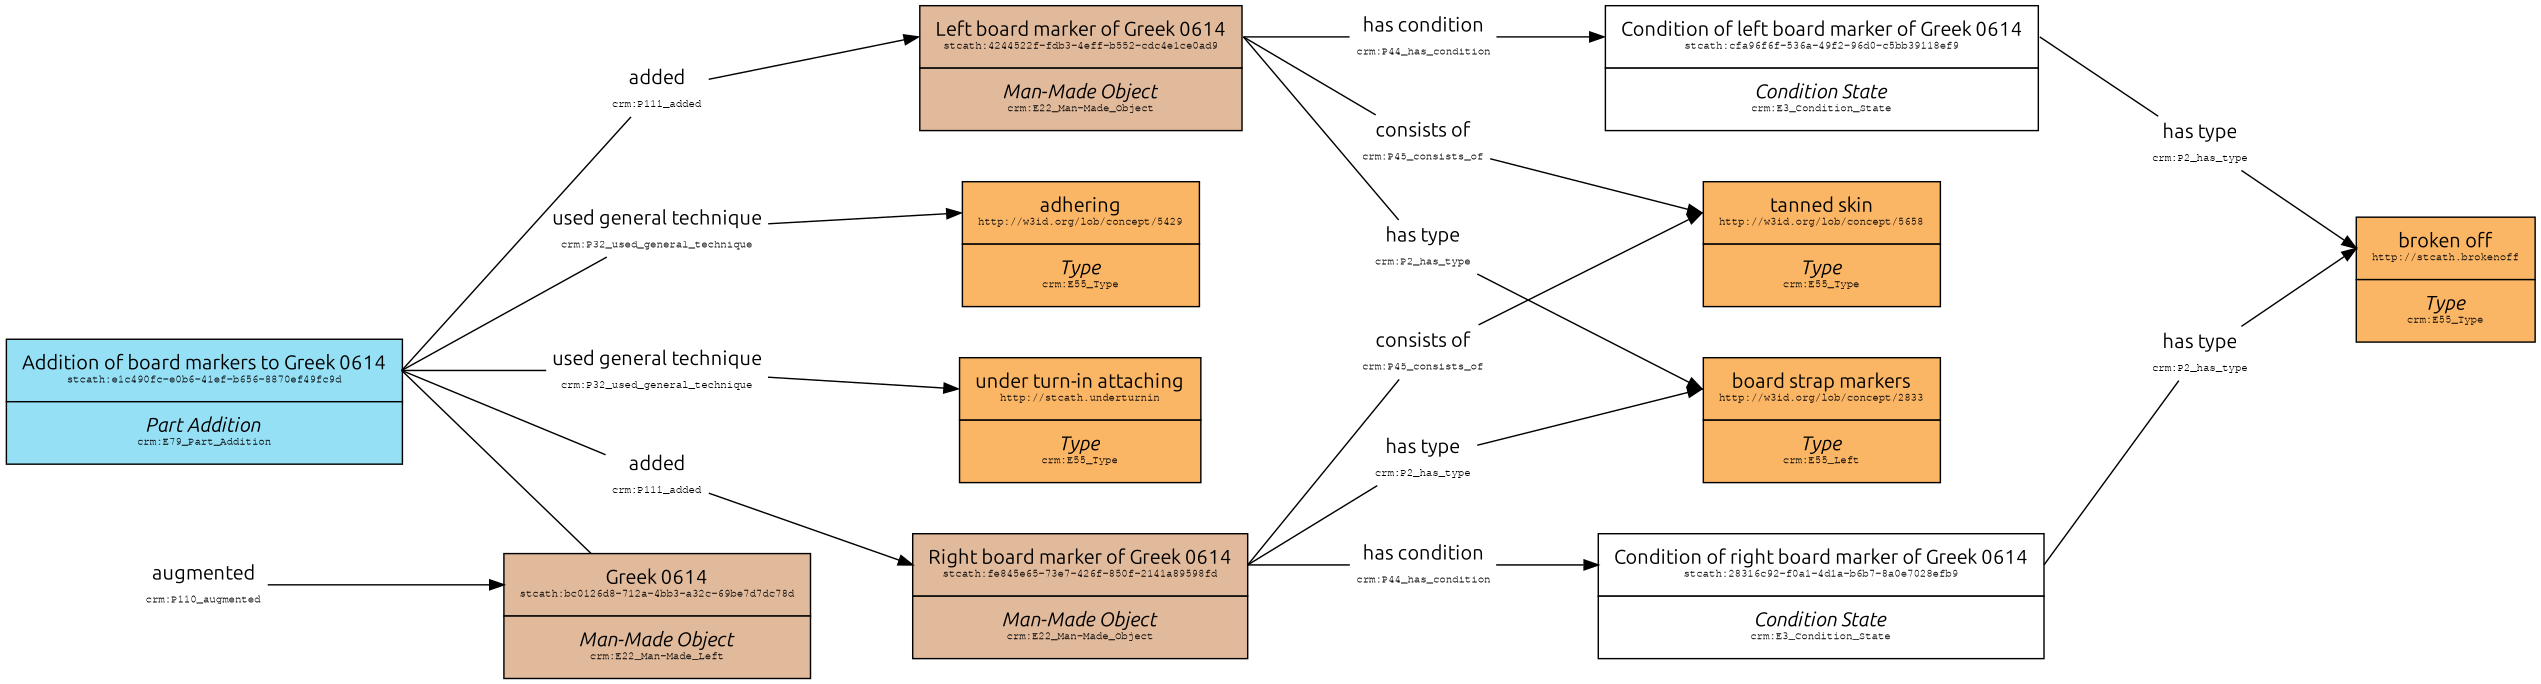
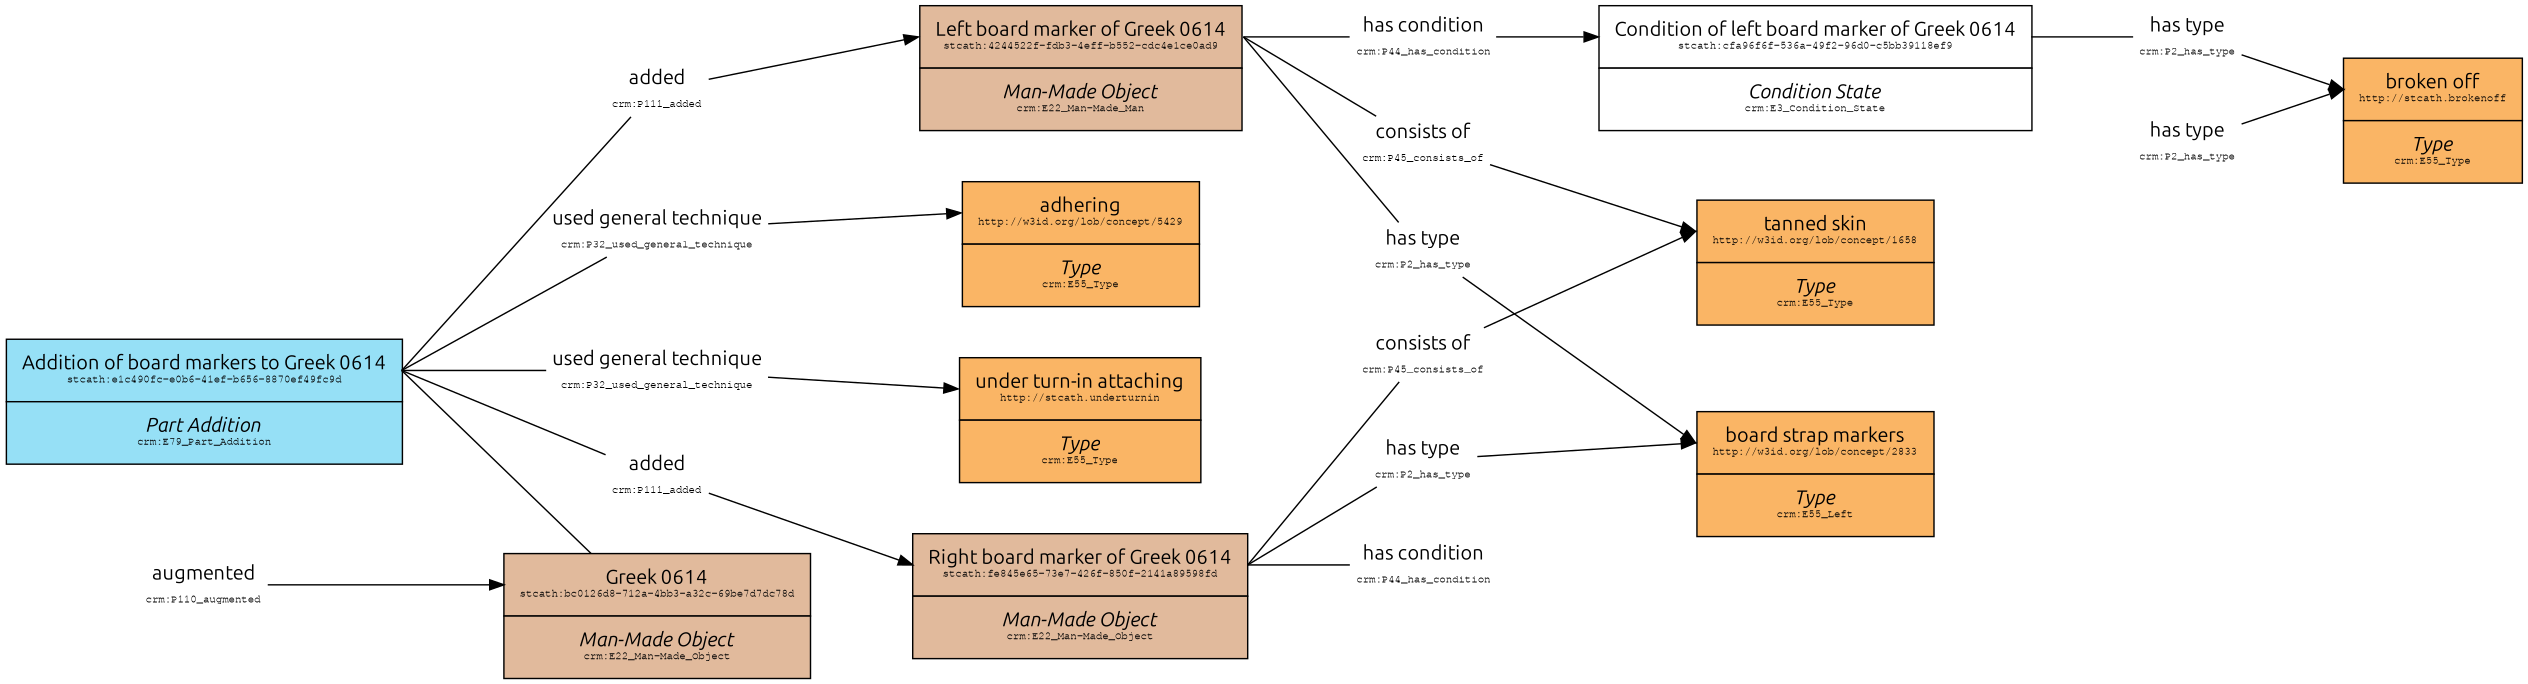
(1081, 108) -> (1081, 108)
(1822, 221) -> (1815, 240)
(1821, 596) -> none
(657, 656) -> (657, 656)
